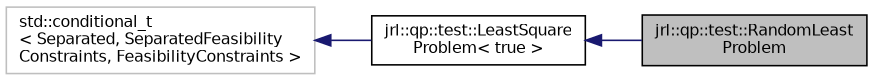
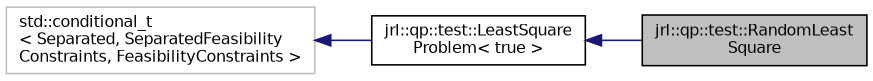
(755, 40) -> (755, 40)
